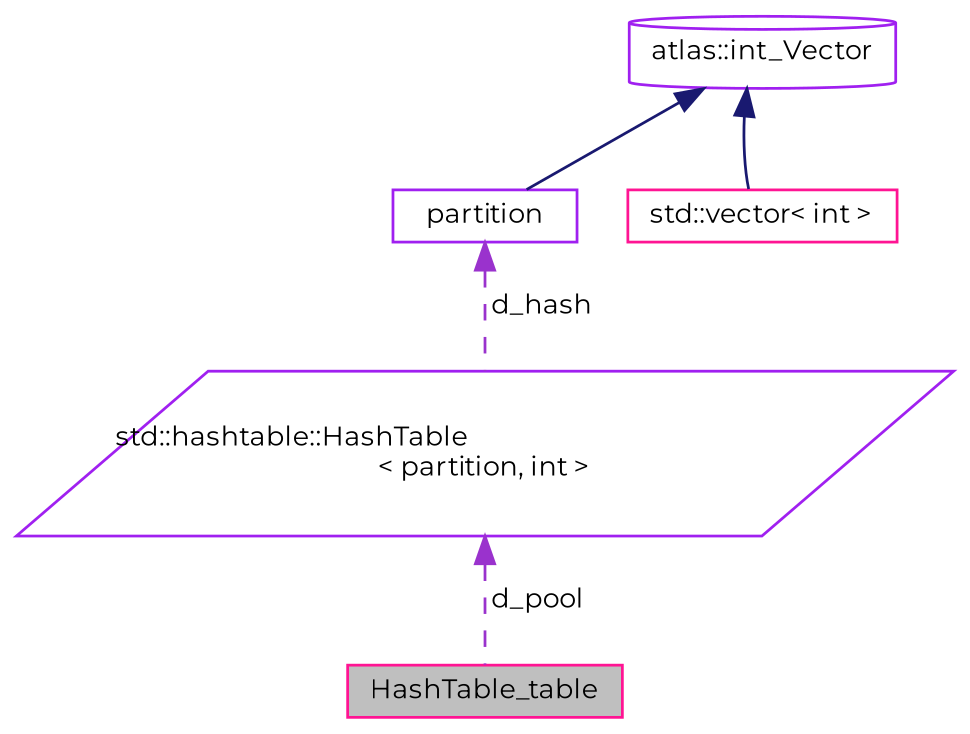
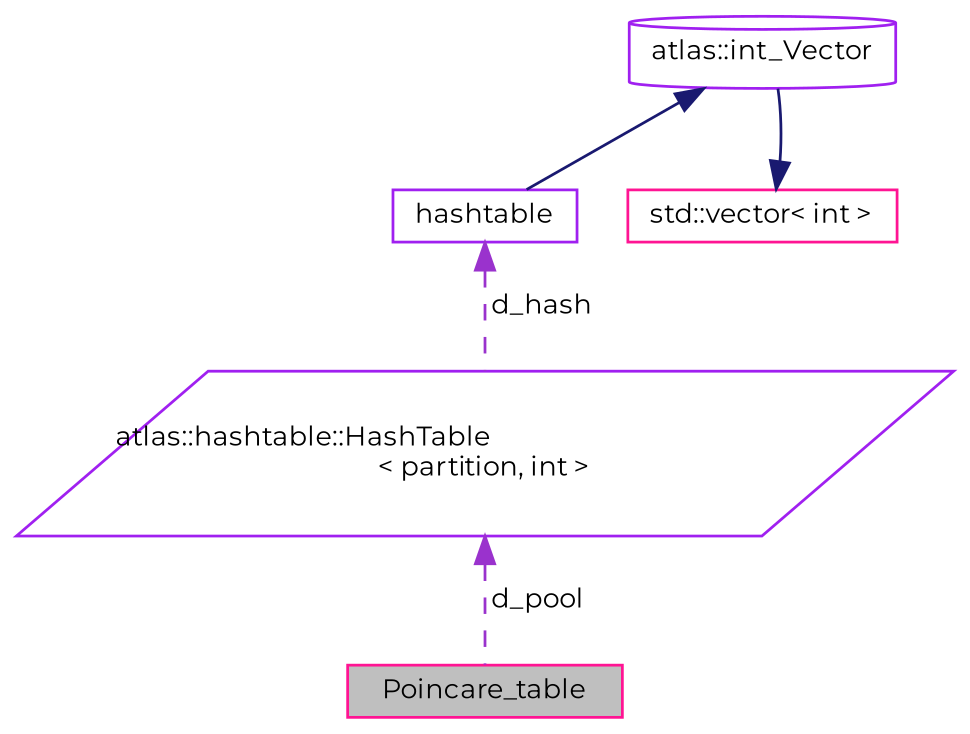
(744, 153) -> (781, 125)
(485, 216) -> (485, 216)
(485, 454) -> (485, 454)
(485, 691) -> (485, 691)
